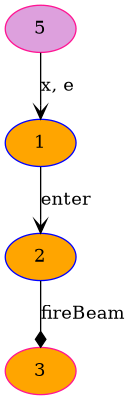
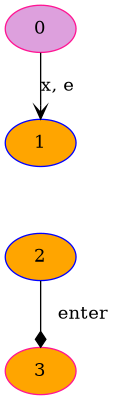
(41, 29) -> (41, 29)
(41, 193) -> none
(83, 314) -> (83, 314)
